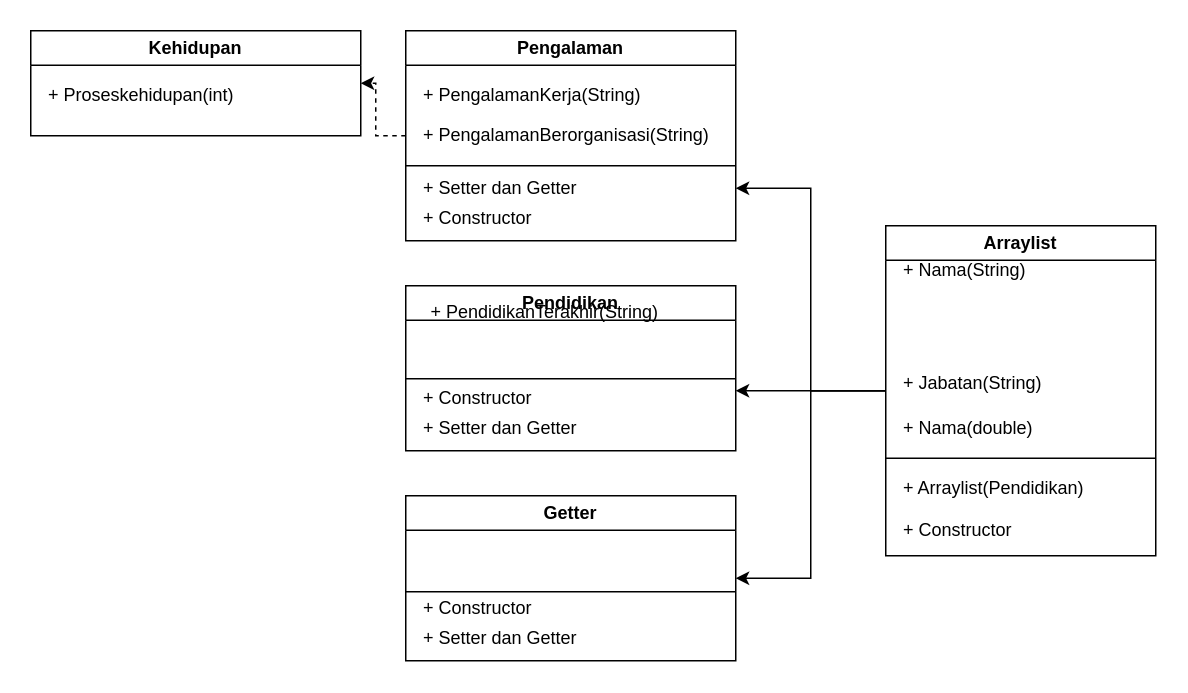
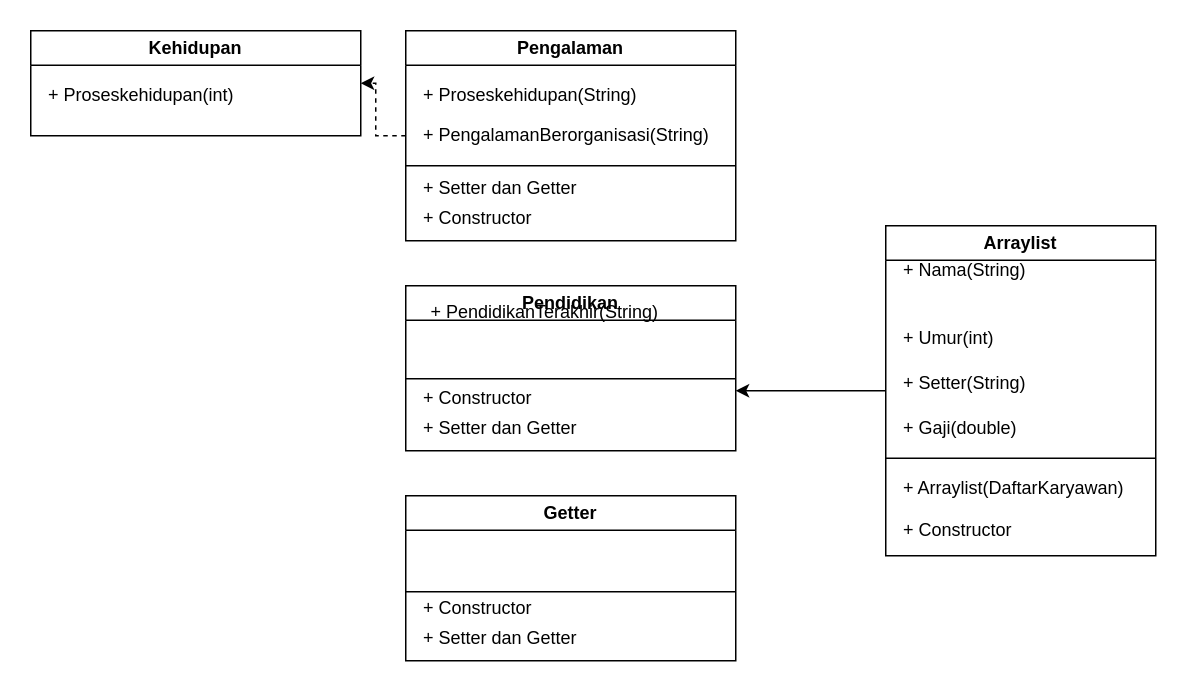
(543, 95) -> (543, 95)
(811, 255) -> none
none -> (961, 338)
(985, 383) -> (980, 383)
(970, 428) -> (967, 428)
(1008, 488) -> (1033, 488)
(811, 517) -> none
